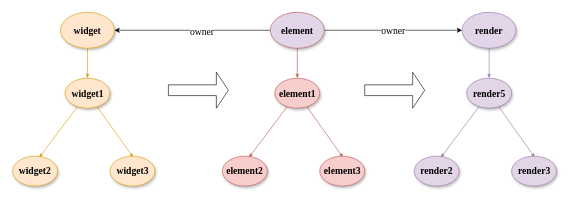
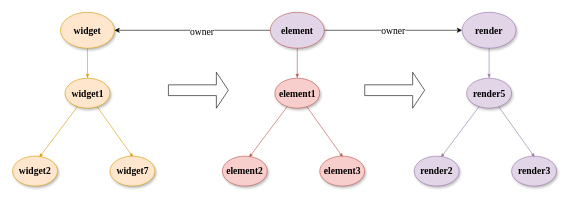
(133, 171) -> (133, 171)
